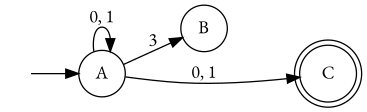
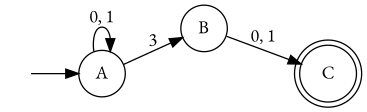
(206, 83) -> (258, 48)
